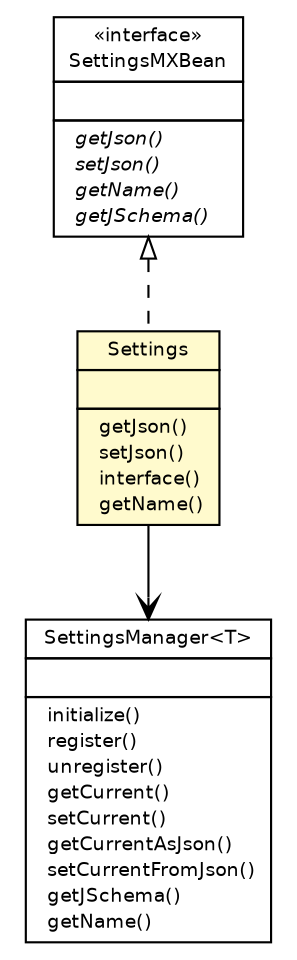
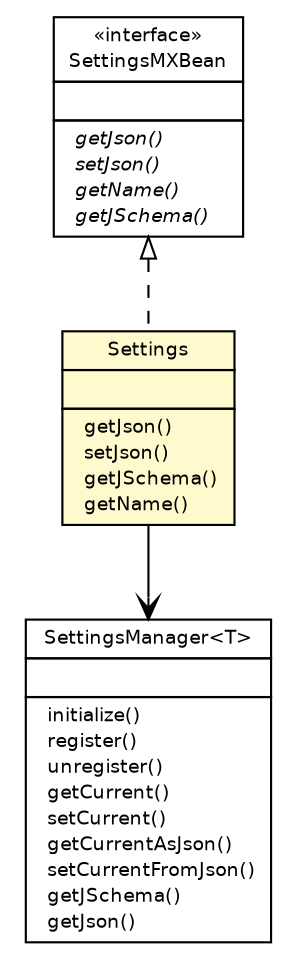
(147, 479) -> (148, 479)
(97, 922) -> (89, 922)
